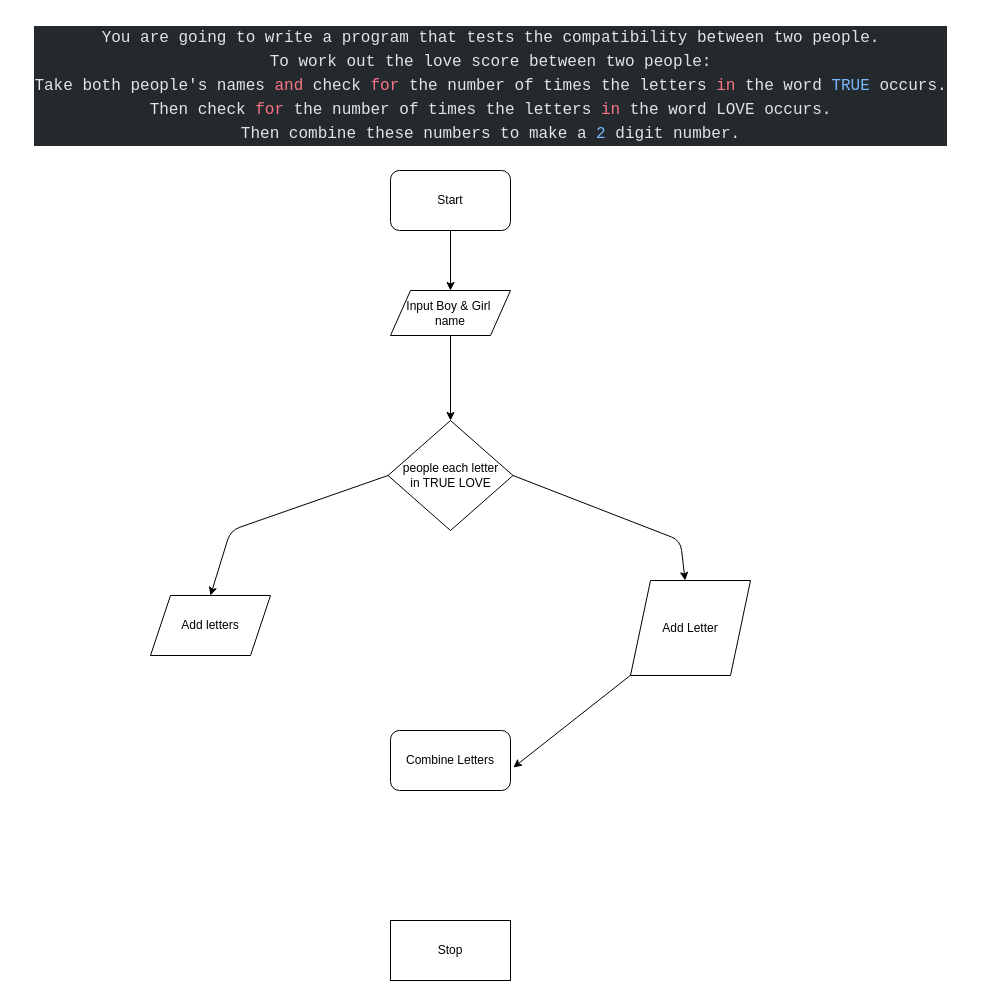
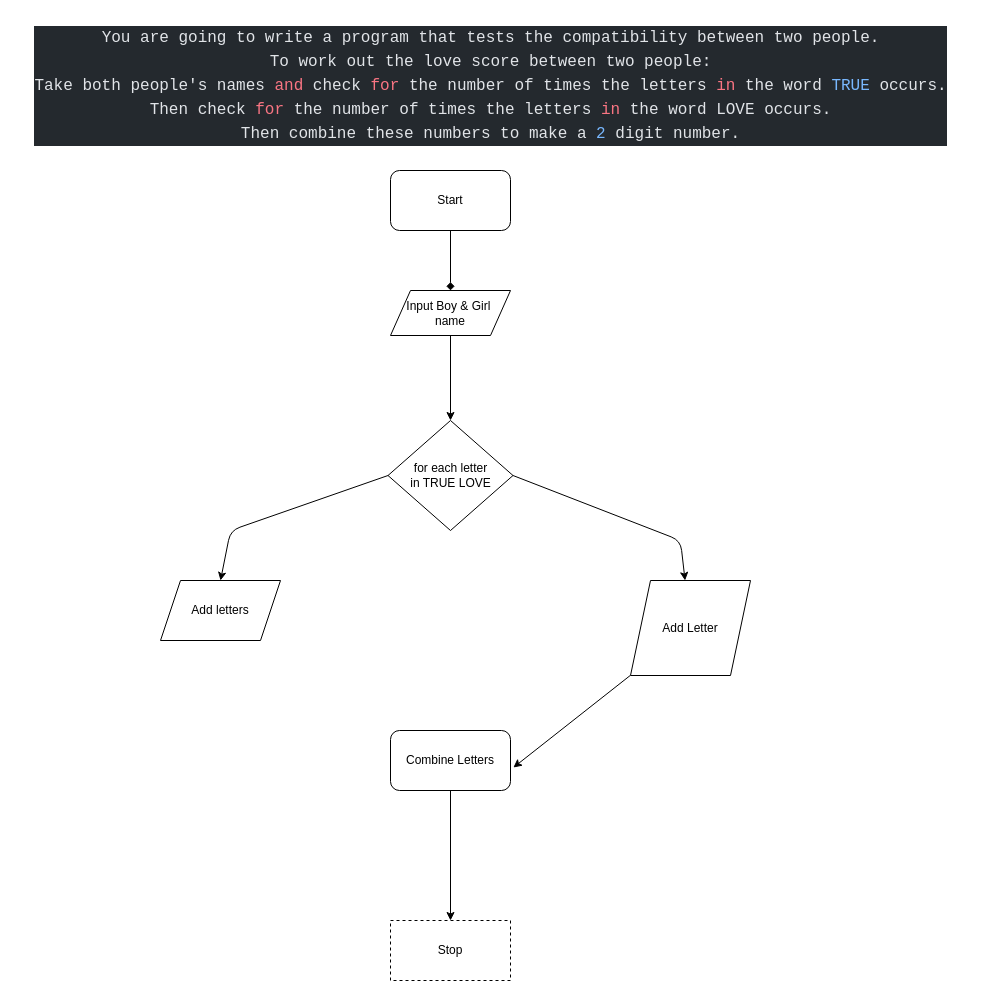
(451, 282) -> (451, 282)
(451, 476) -> (451, 476)
(211, 626) -> (221, 611)
none -> (451, 852)
(451, 951) -> (451, 951)
